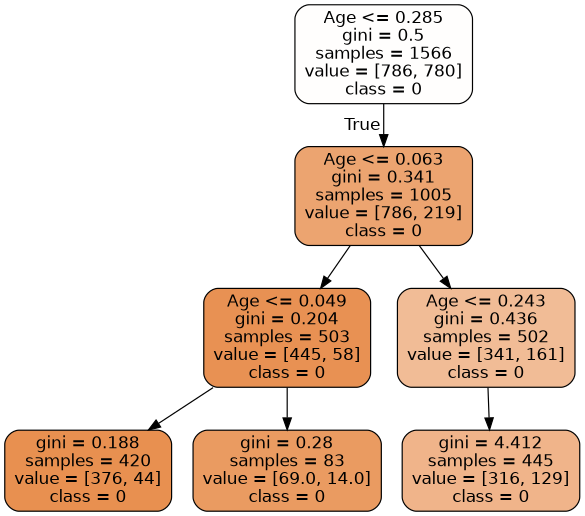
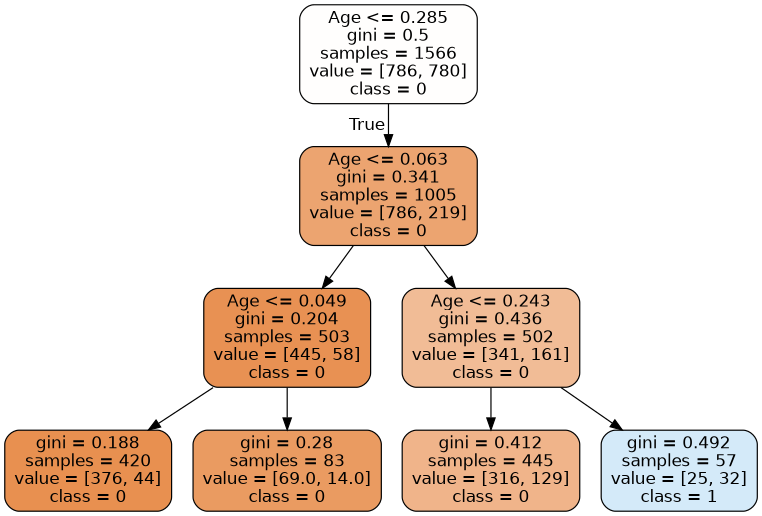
(491, 471) -> (491, 471)
none -> (679, 471)
